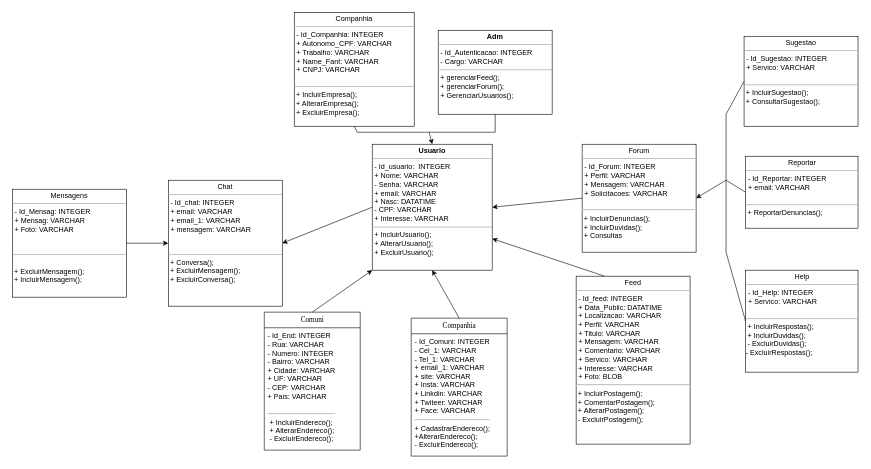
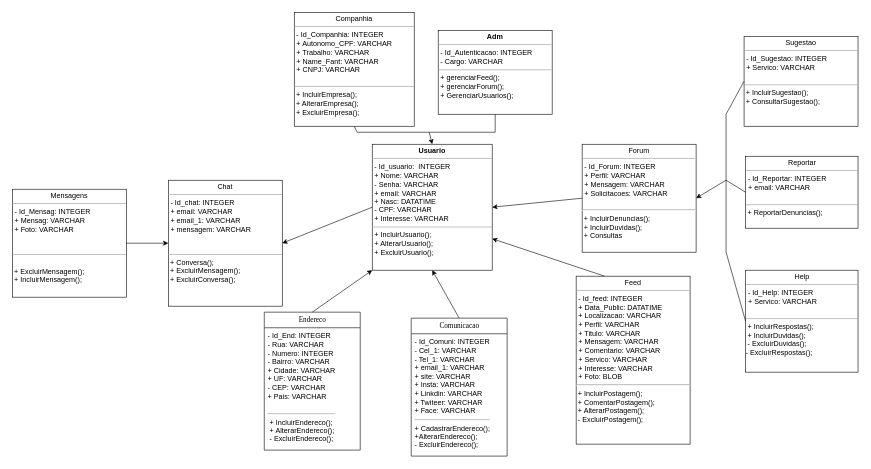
(313, 320) -> (313, 320)
(460, 326) -> (460, 326)
